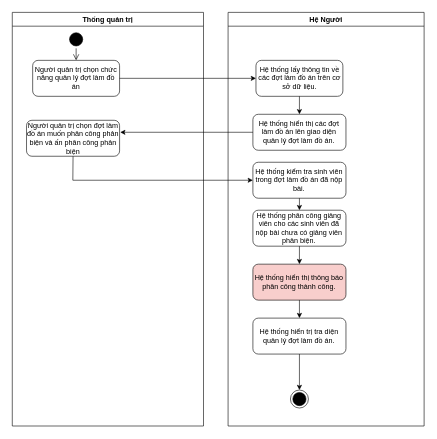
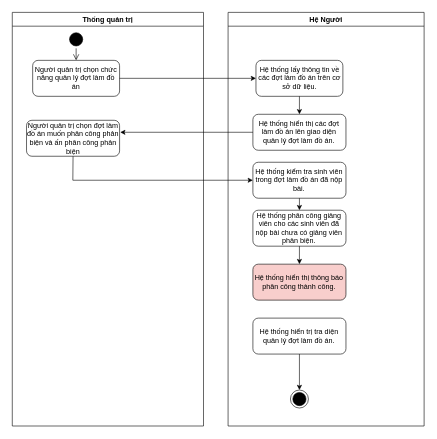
(300, 307) -> none
